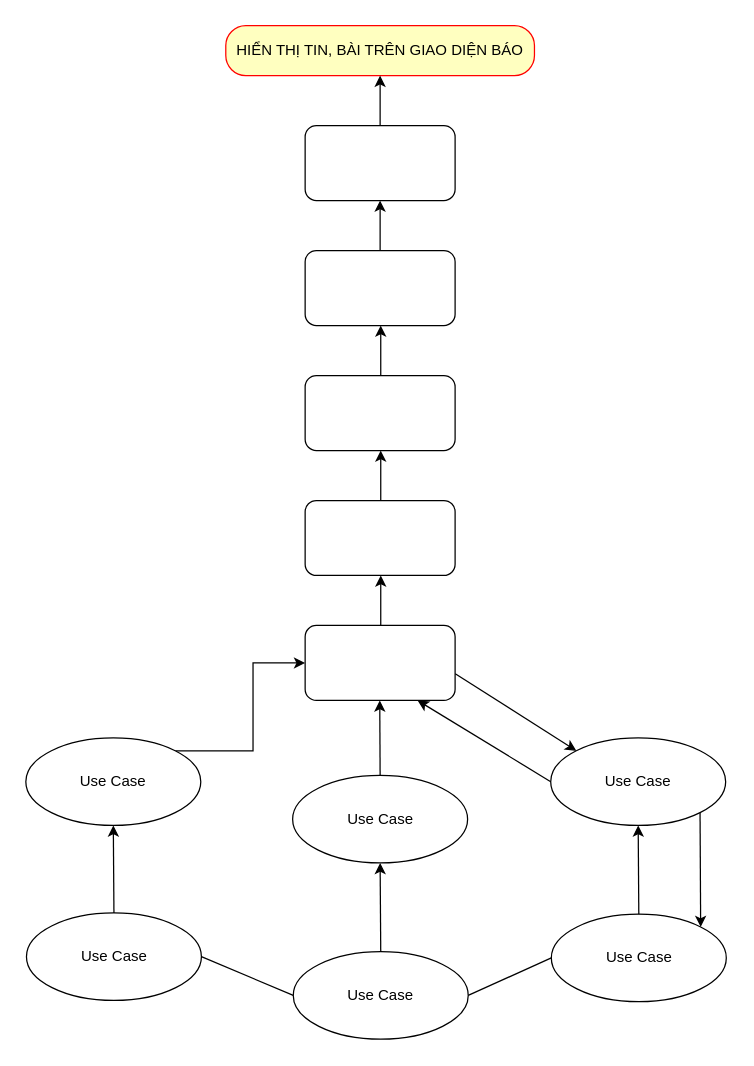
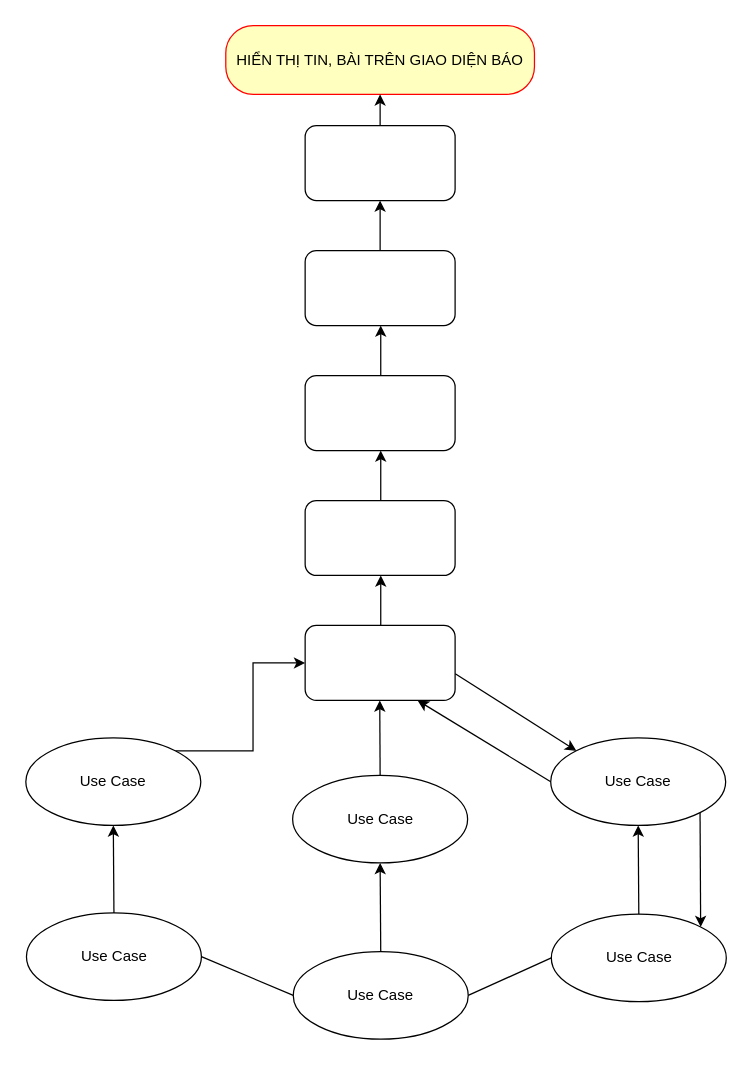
(380, 51) -> (380, 60)
